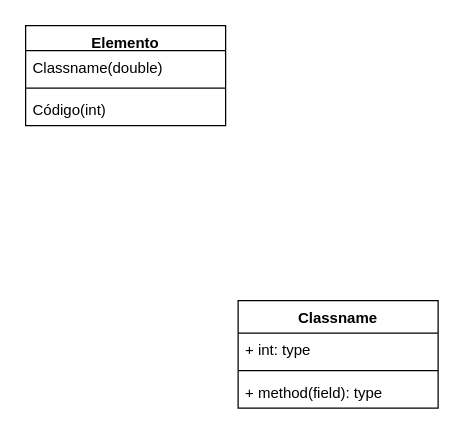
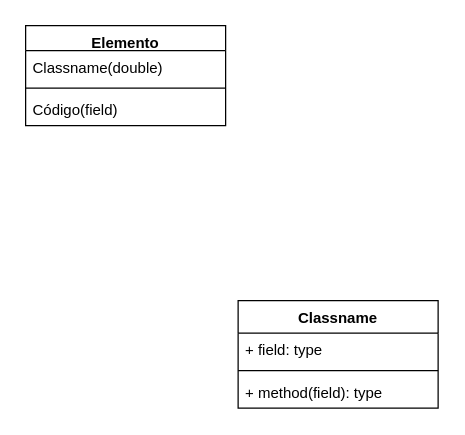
(75, 111) -> (82, 111)
(284, 351) -> (290, 351)
